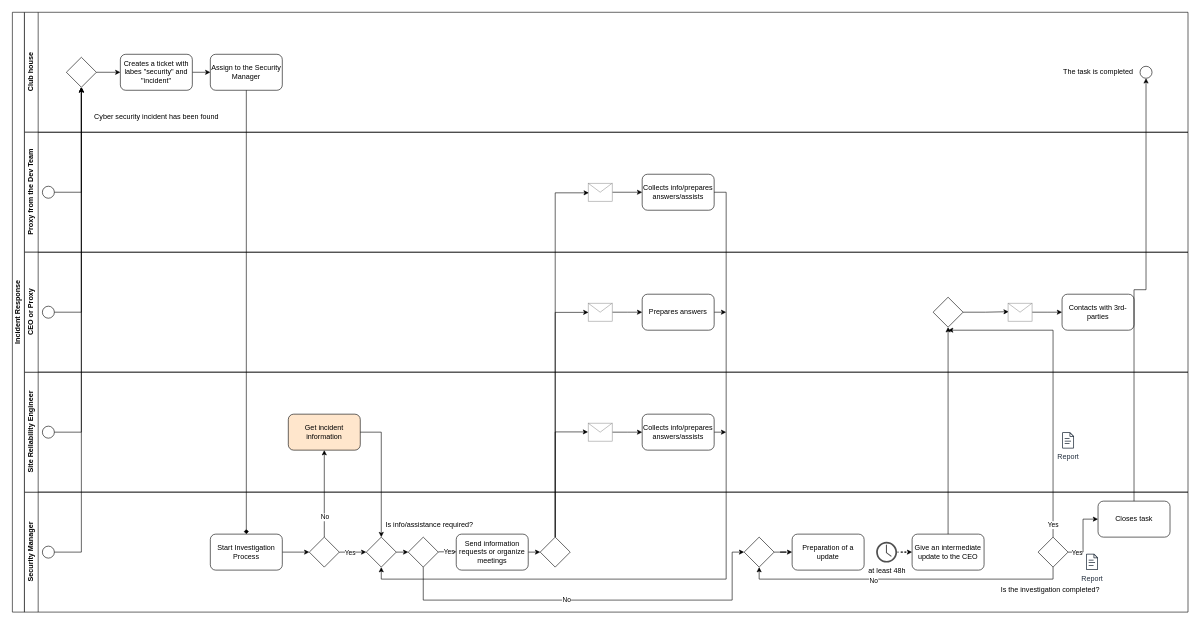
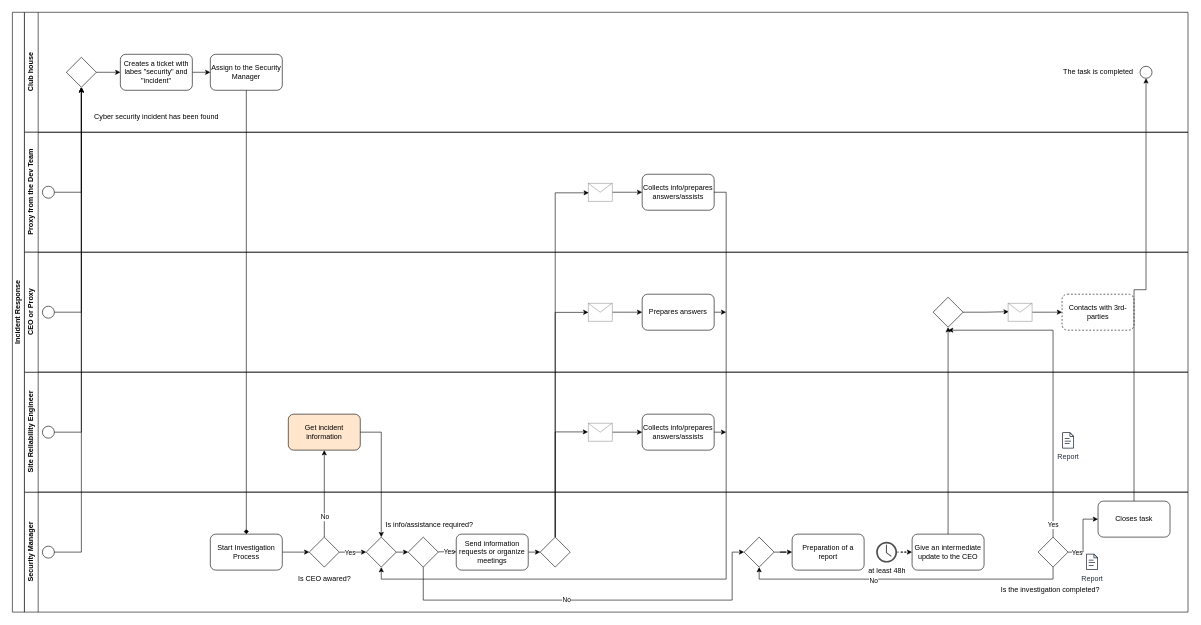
(1098, 312) -> (1098, 312)
(828, 552) -> (828, 552)
none -> (324, 579)
